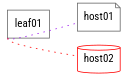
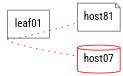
(99, 17) -> (99, 17)
(99, 59) -> (99, 59)
